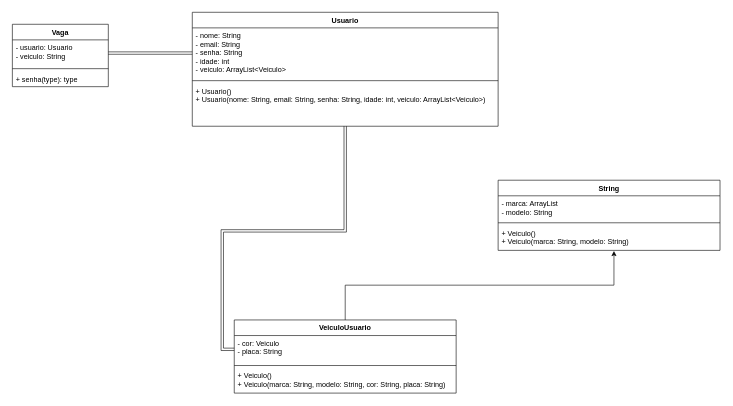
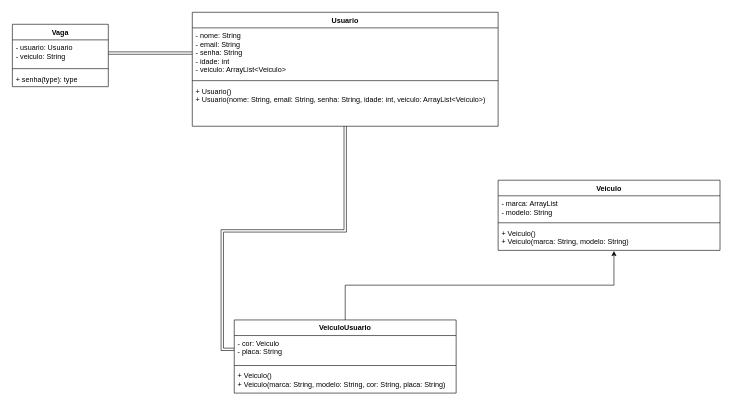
(609, 188) -> (609, 188)
